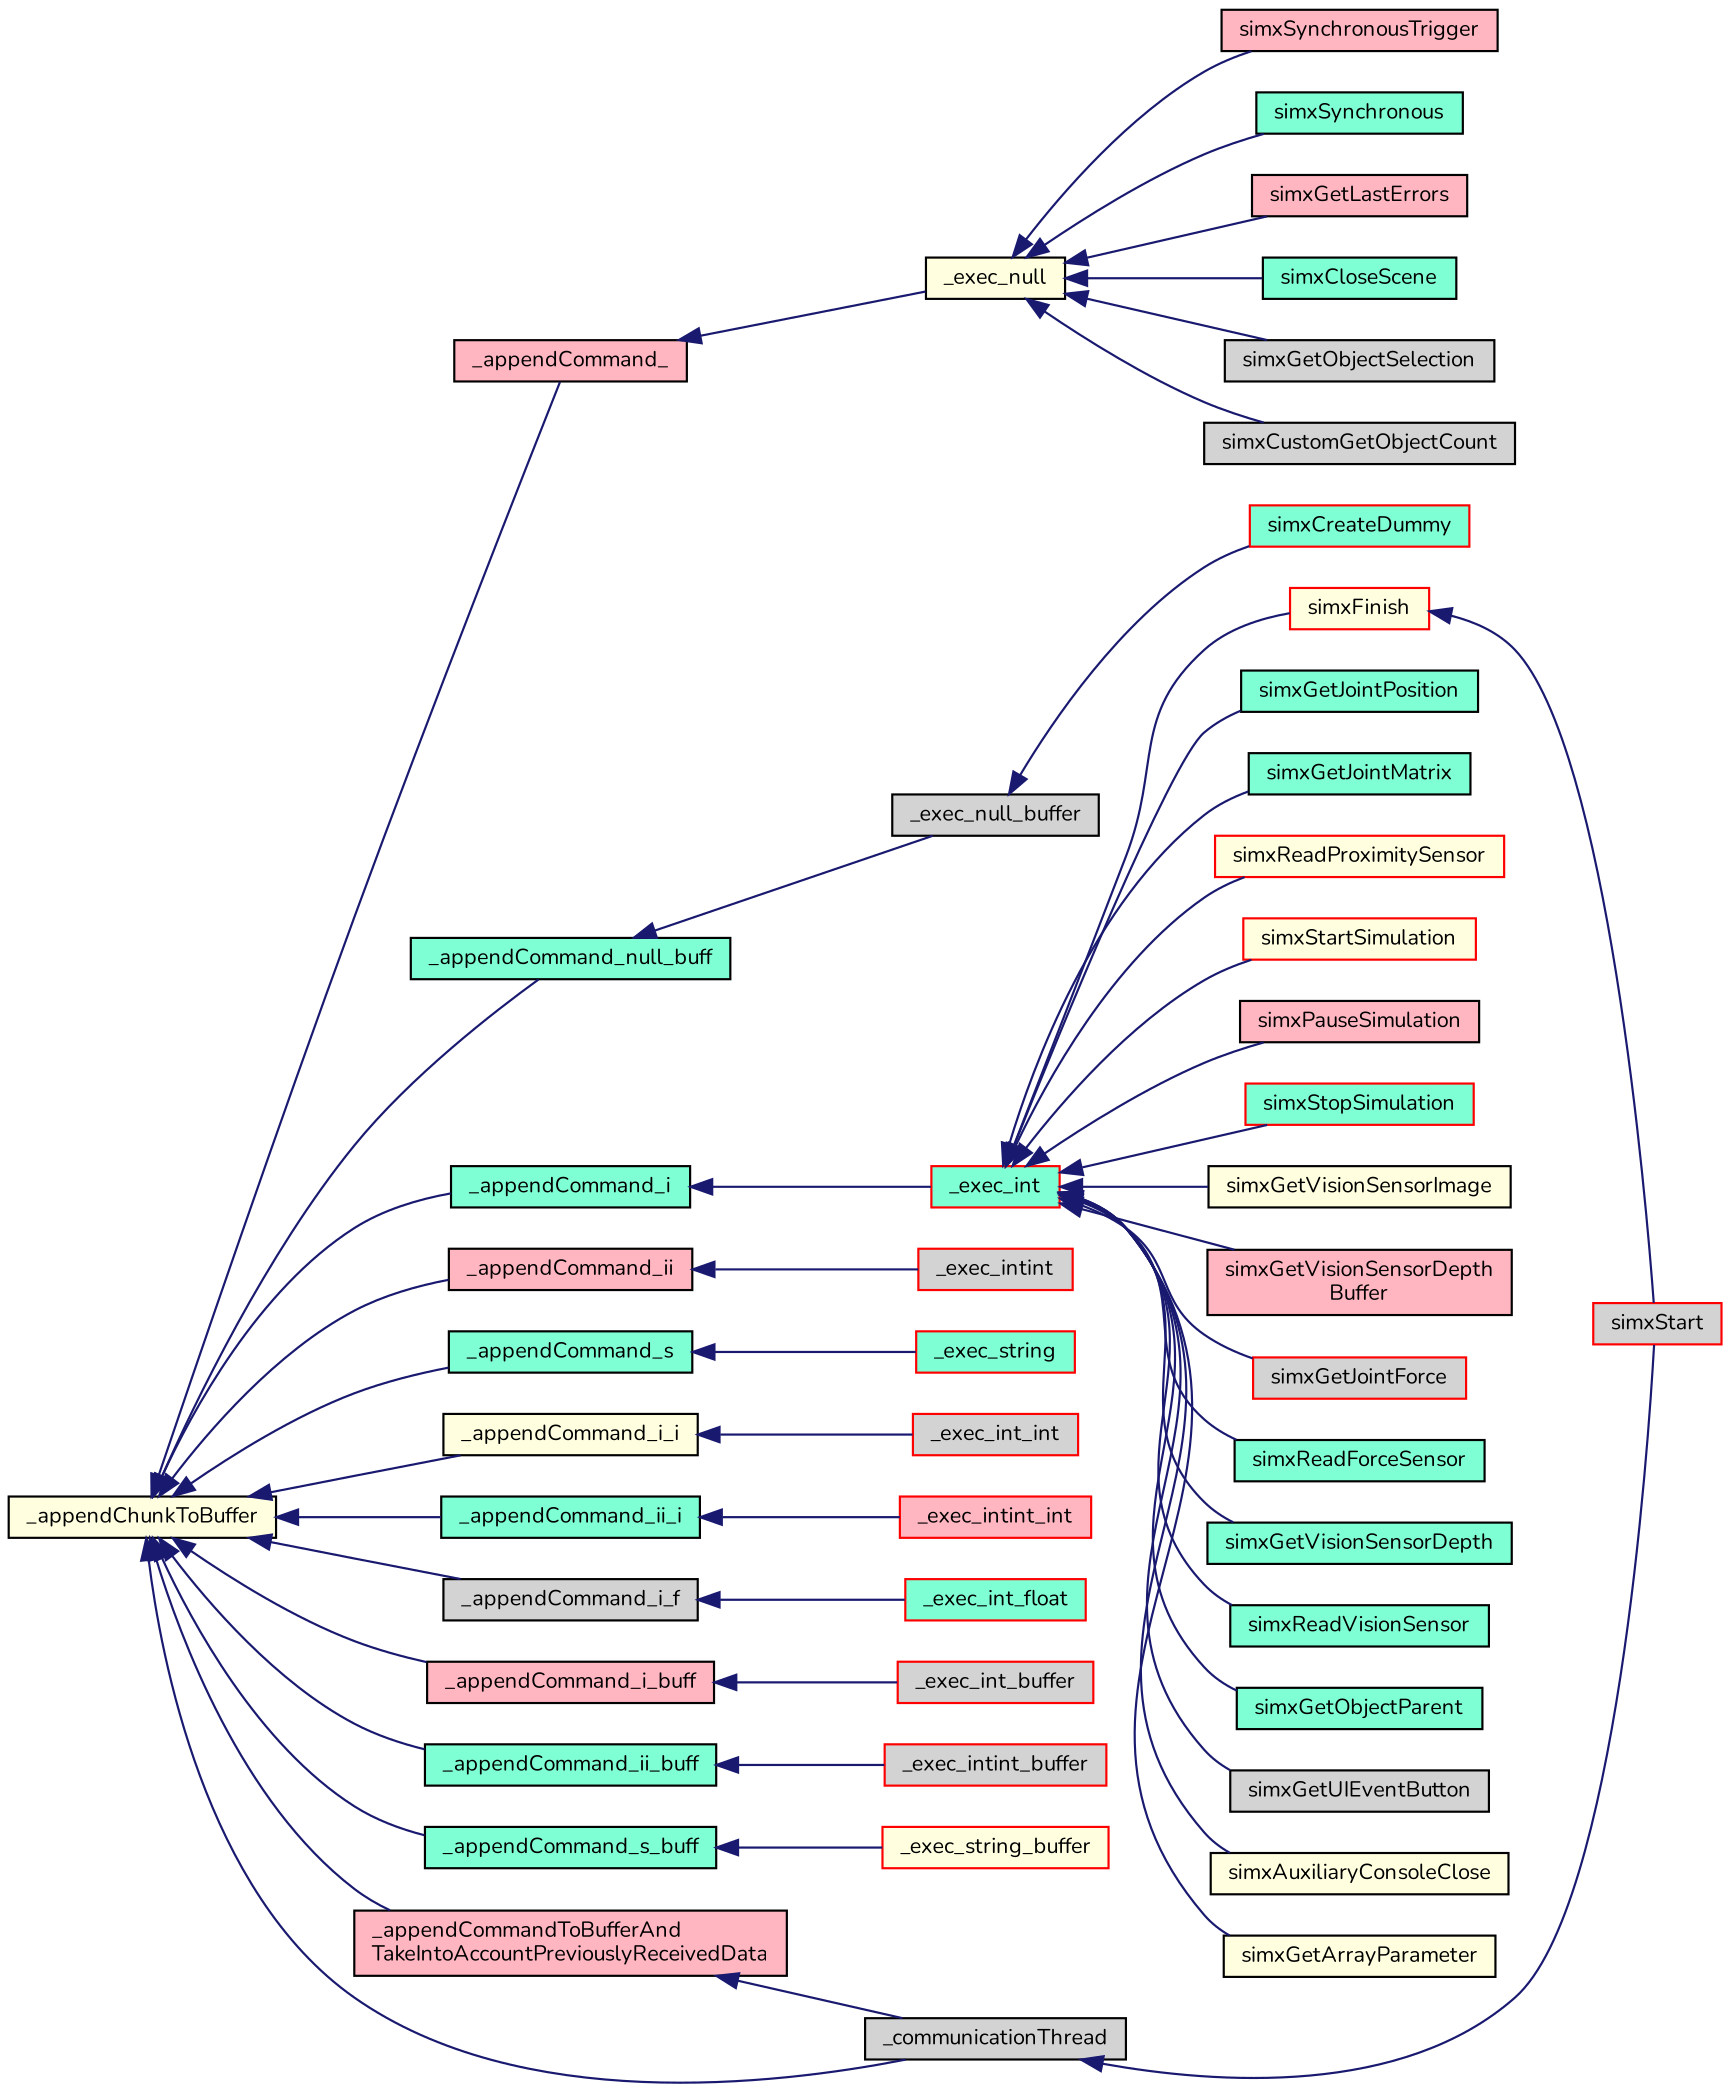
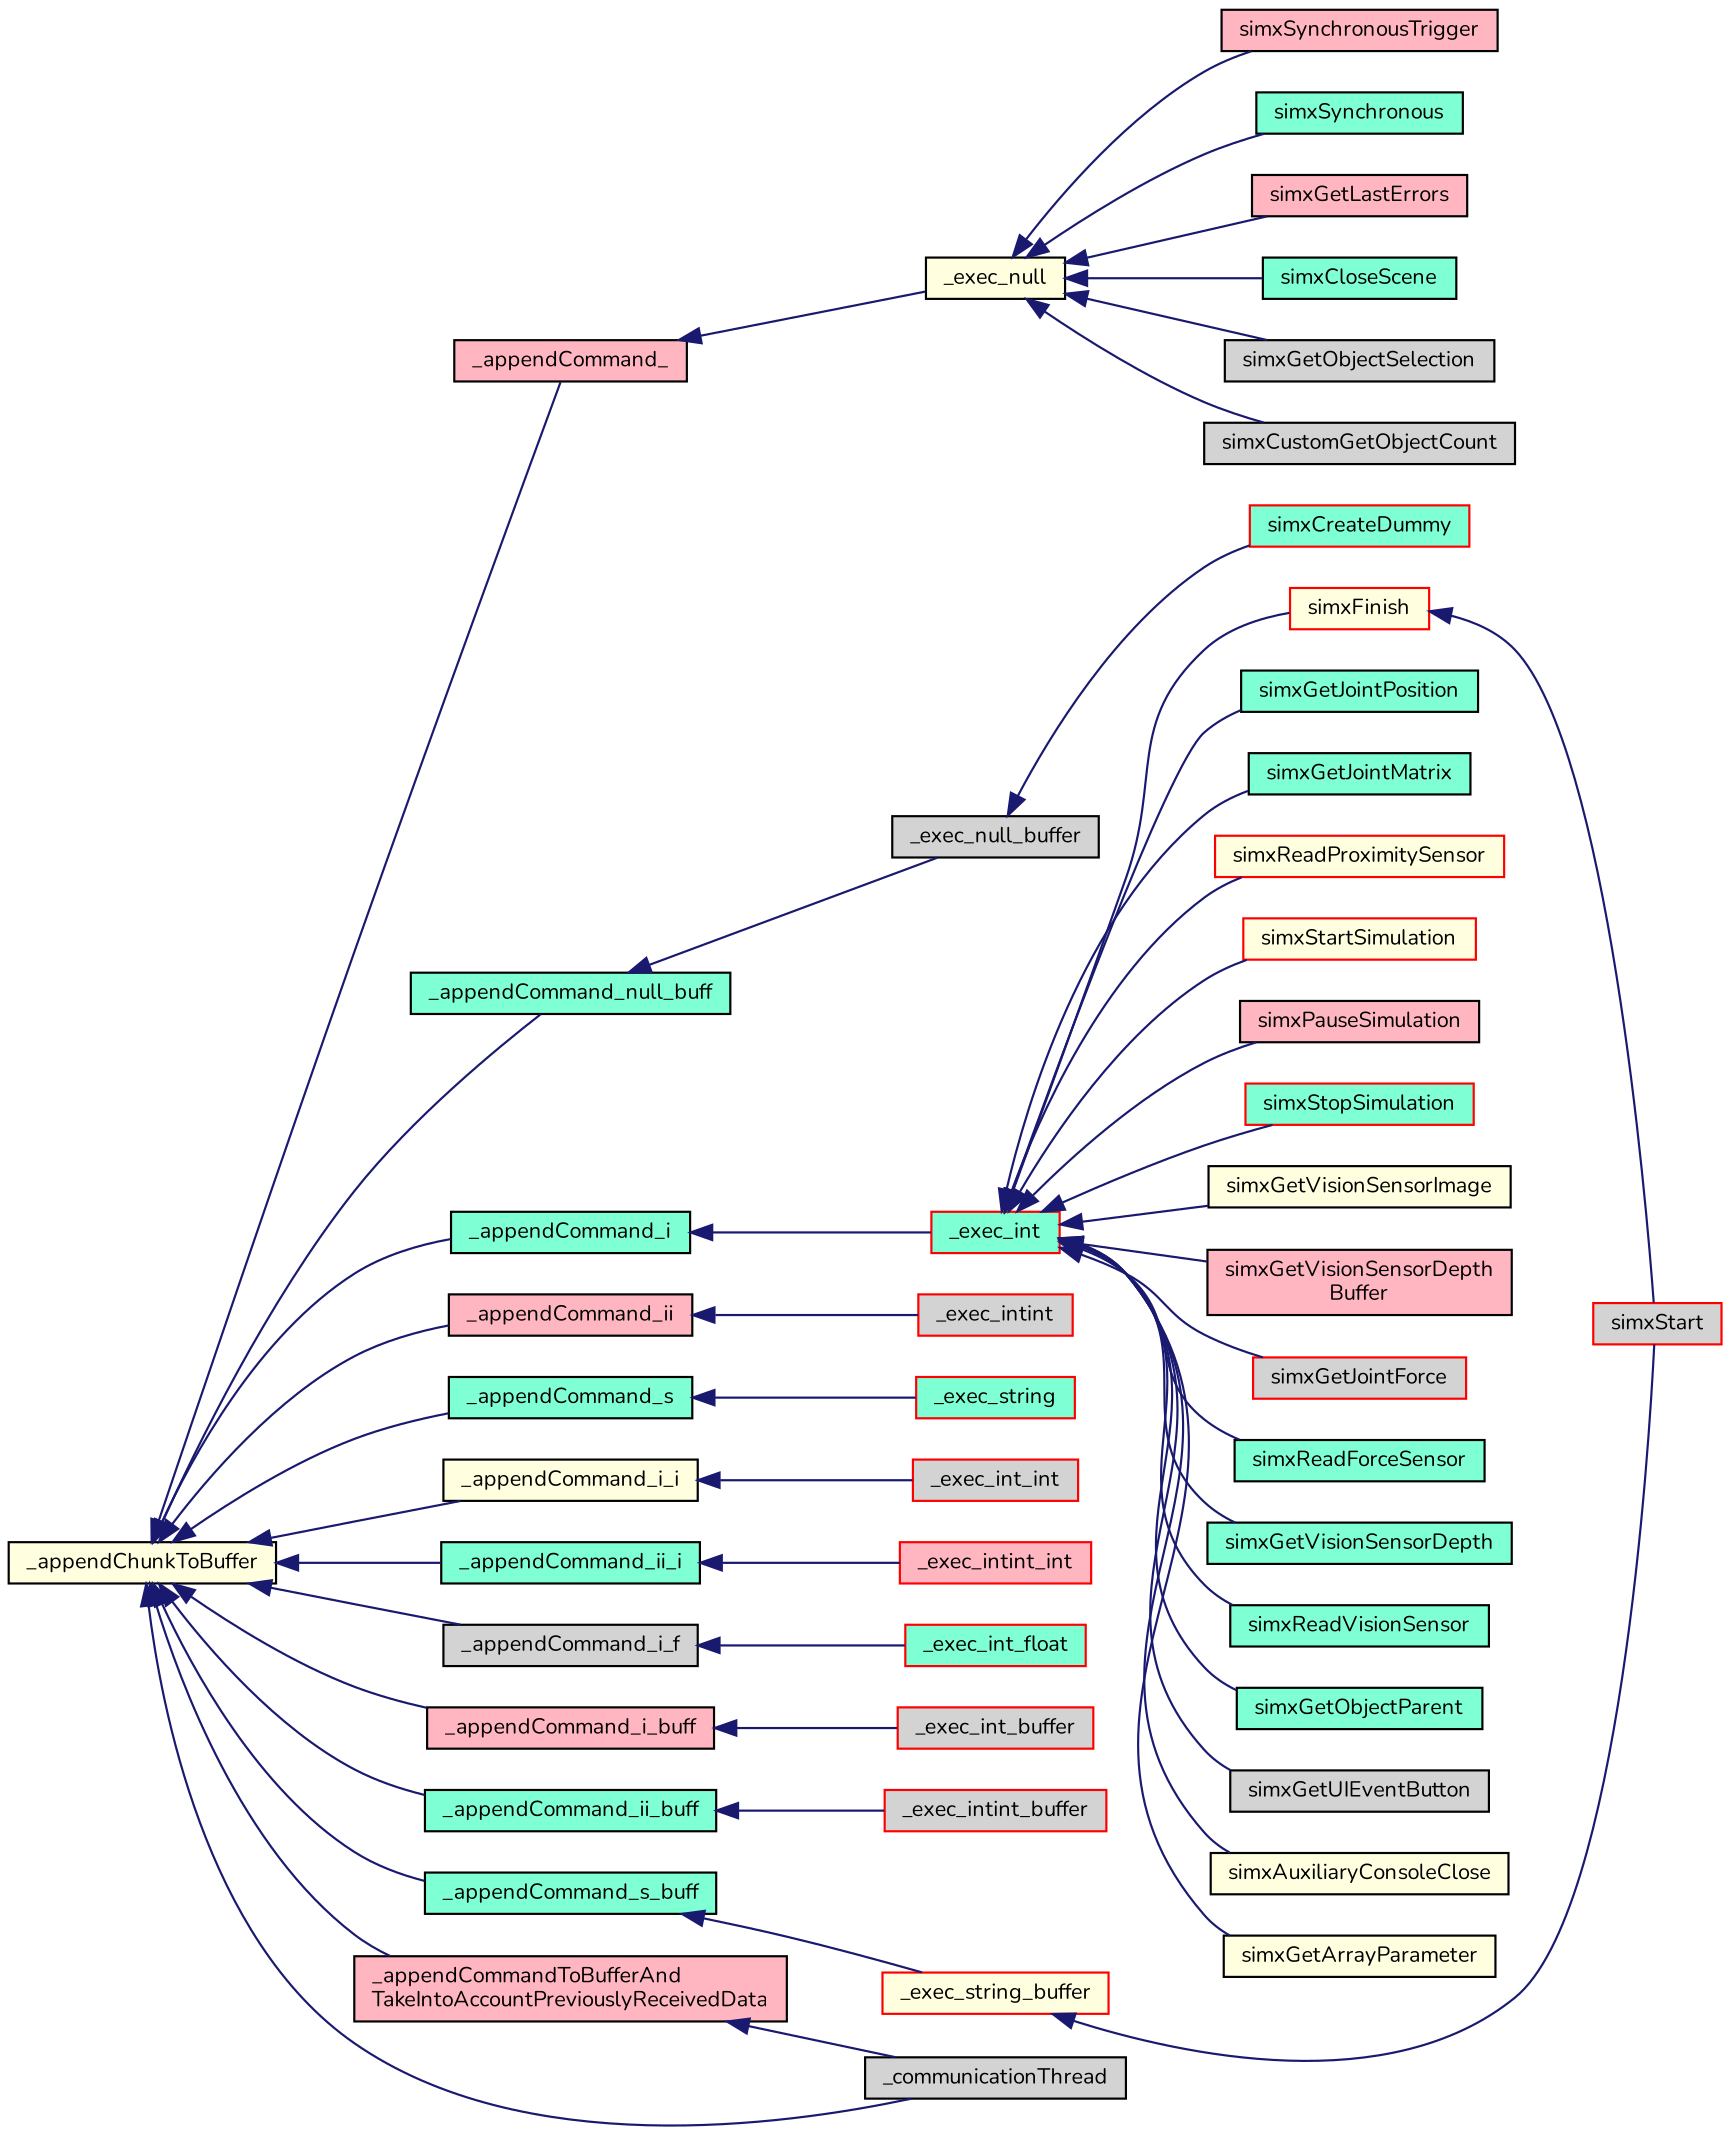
(1572, 1891) -> (1569, 1904)
